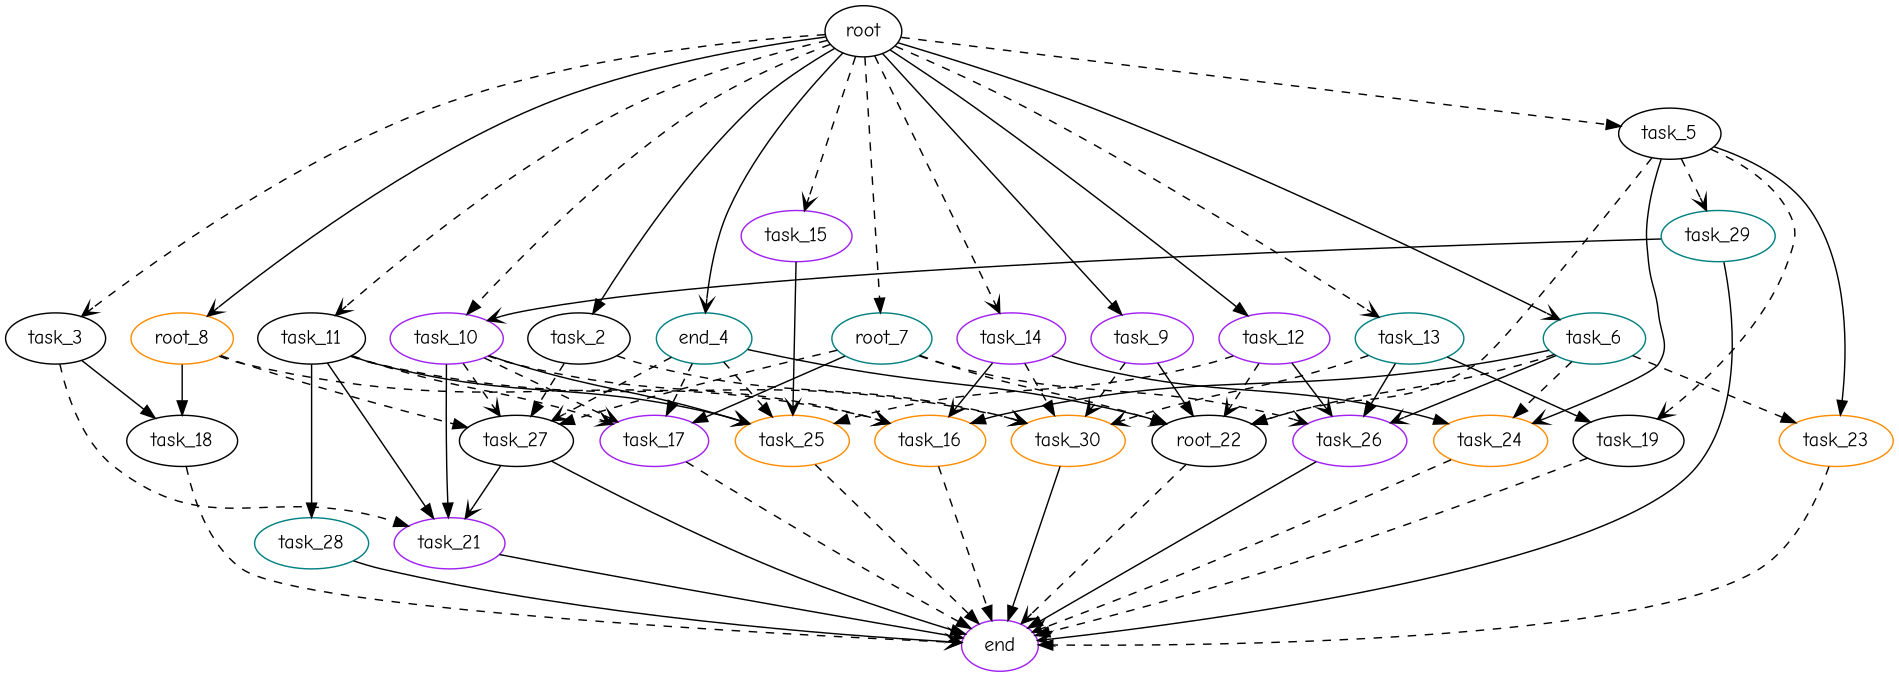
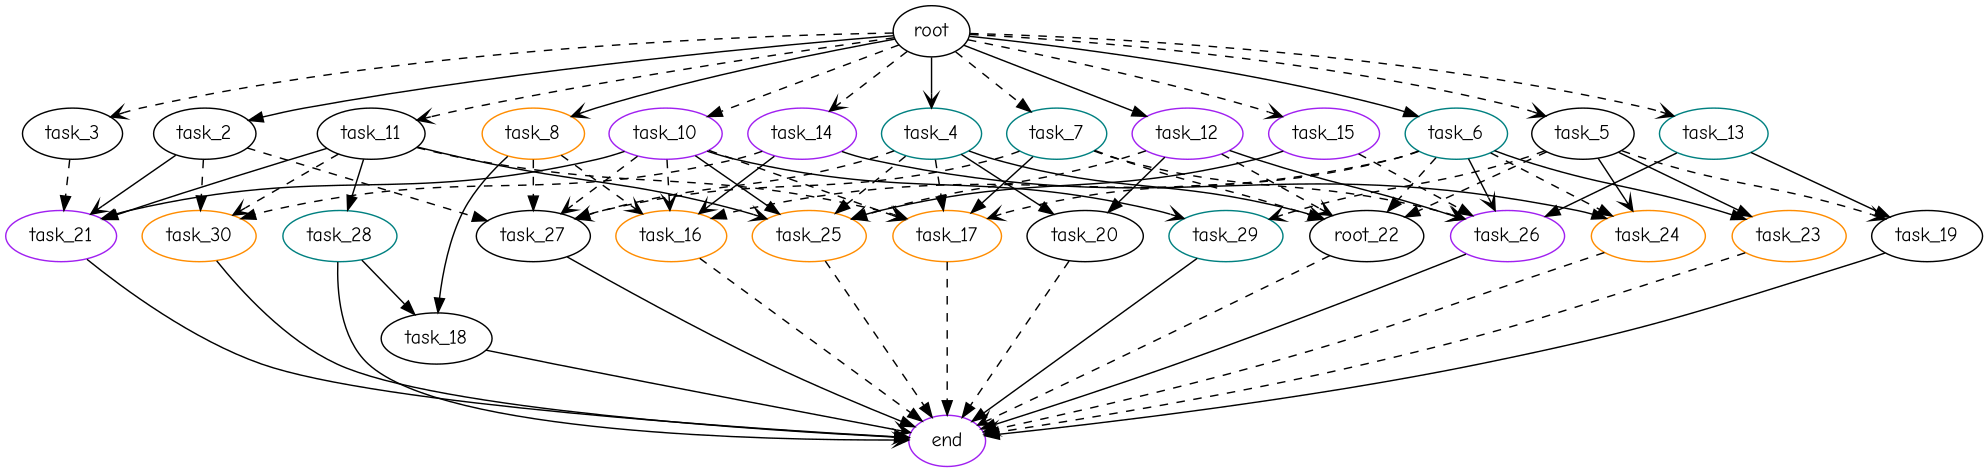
(1254, 81) -> (1253, 60)
(1228, 164) -> (1189, 66)
none -> (1402, 177)
none -> (1210, 185)
none -> (1085, 236)
(1109, 260) -> (938, 185)
(182, 338) -> (533, 134)
(704, 338) -> (932, 134)
(882, 338) -> (1057, 134)
(1142, 338) -> none
(1324, 380) -> (1073, 186)
(113, 385) -> (383, 282)
(1711, 388) -> (1595, 180)
(612, 389) -> (724, 176)
(1247, 389) -> none
(814, 390) -> (202, 177)
(654, 441) -> (947, 236)
(487, 486) -> (139, 181)
(1321, 554) -> (1448, 370)
(1489, 563) -> (1091, 336)
(533, 616) -> (691, 391)
